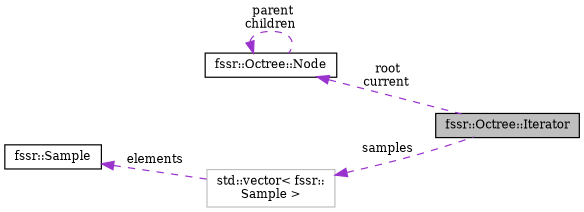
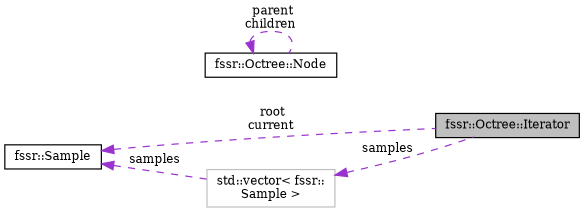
(395, 97) -> (275, 137)
(153, 160) -> (153, 160)
